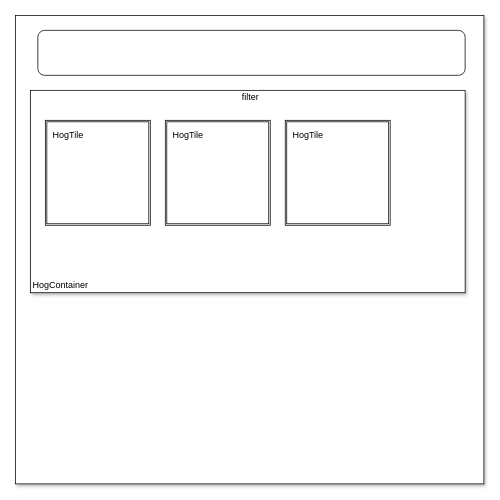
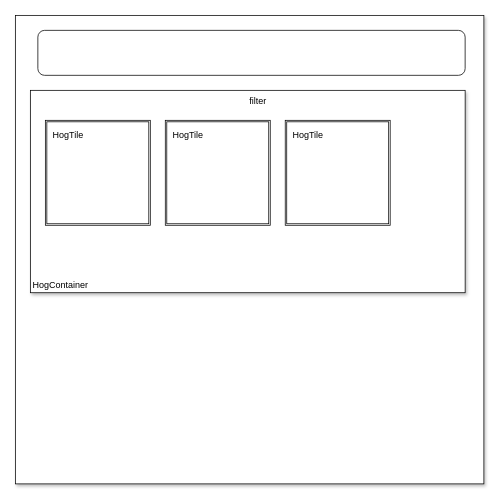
(252, 98) -> (259, 102)
